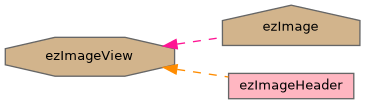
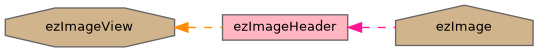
(200, 41) -> (379, 27)
